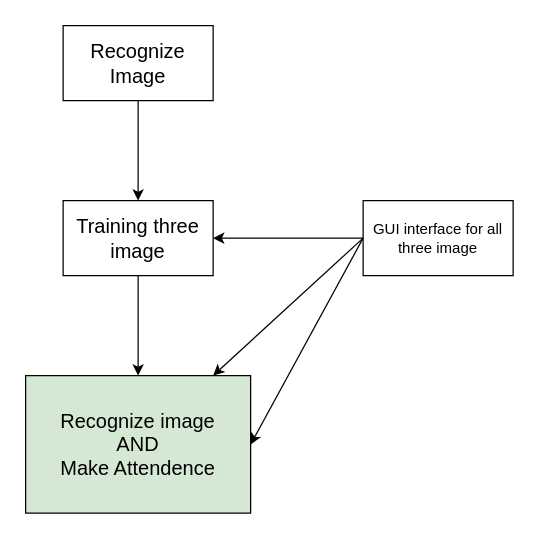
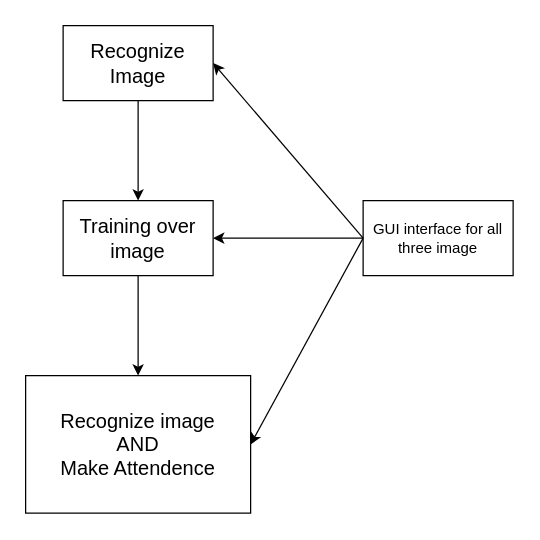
(138, 238) -> (138, 238)
(288, 307) -> (289, 152)
(138, 444) -> (138, 444)
